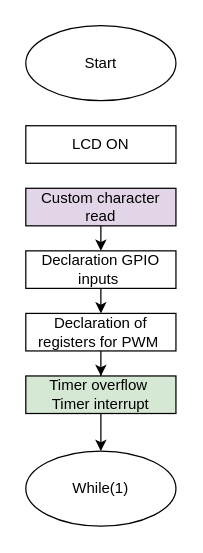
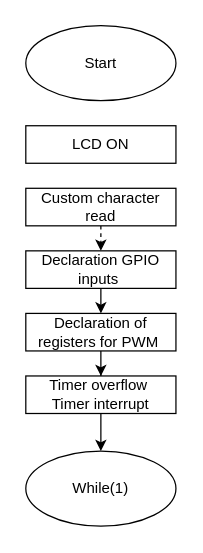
(101, 207) -> (101, 207)
(101, 235) -> (101, 235)
(101, 394) -> (101, 394)
